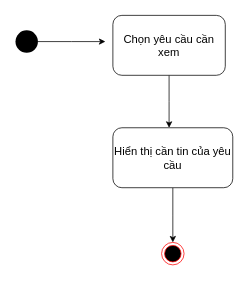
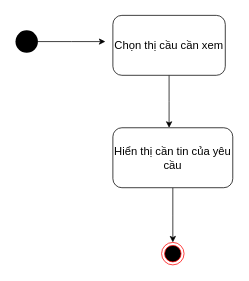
(169, 45) -> (169, 45)
